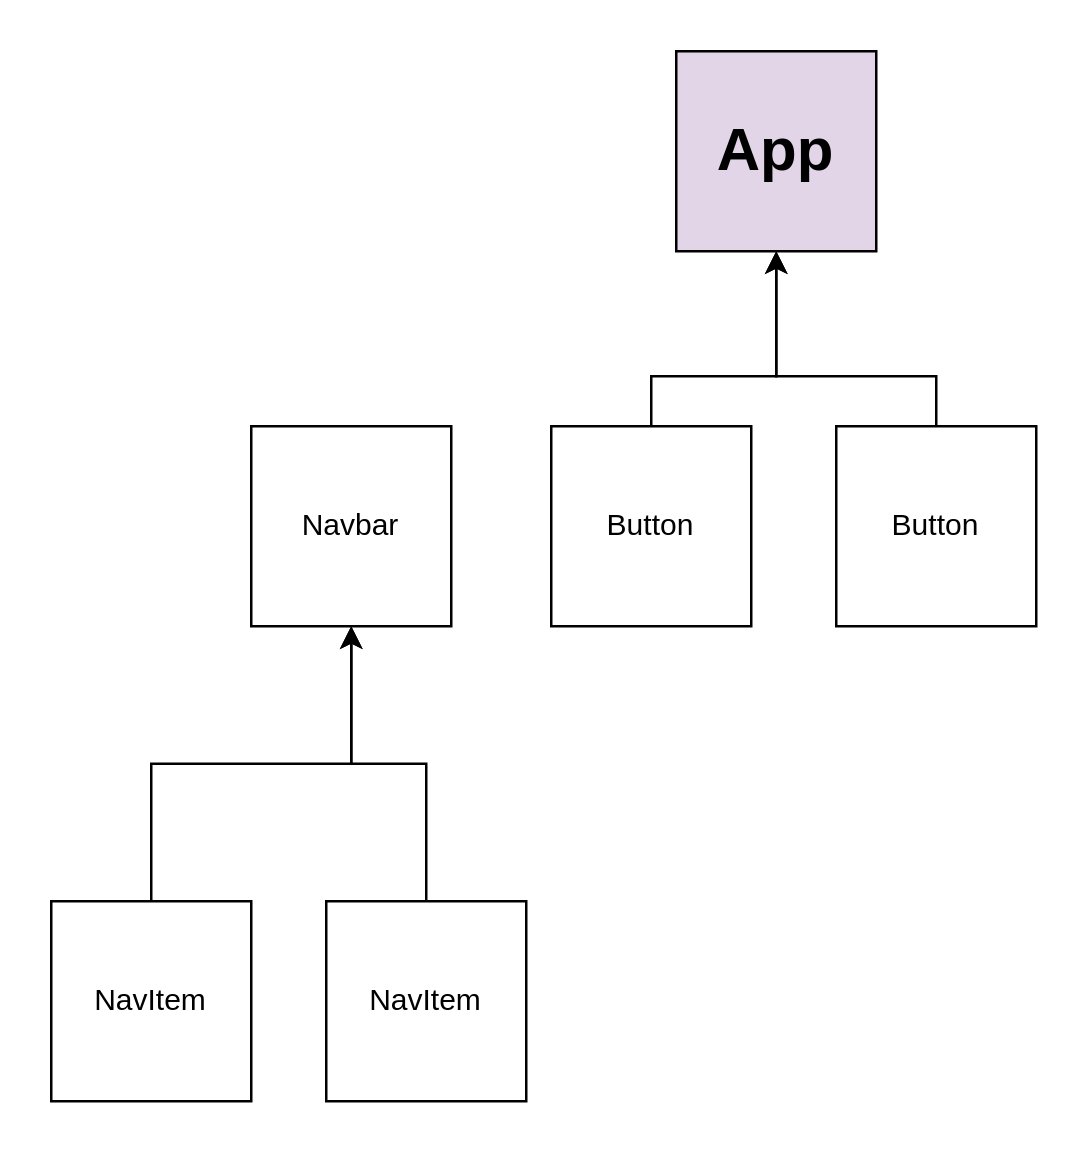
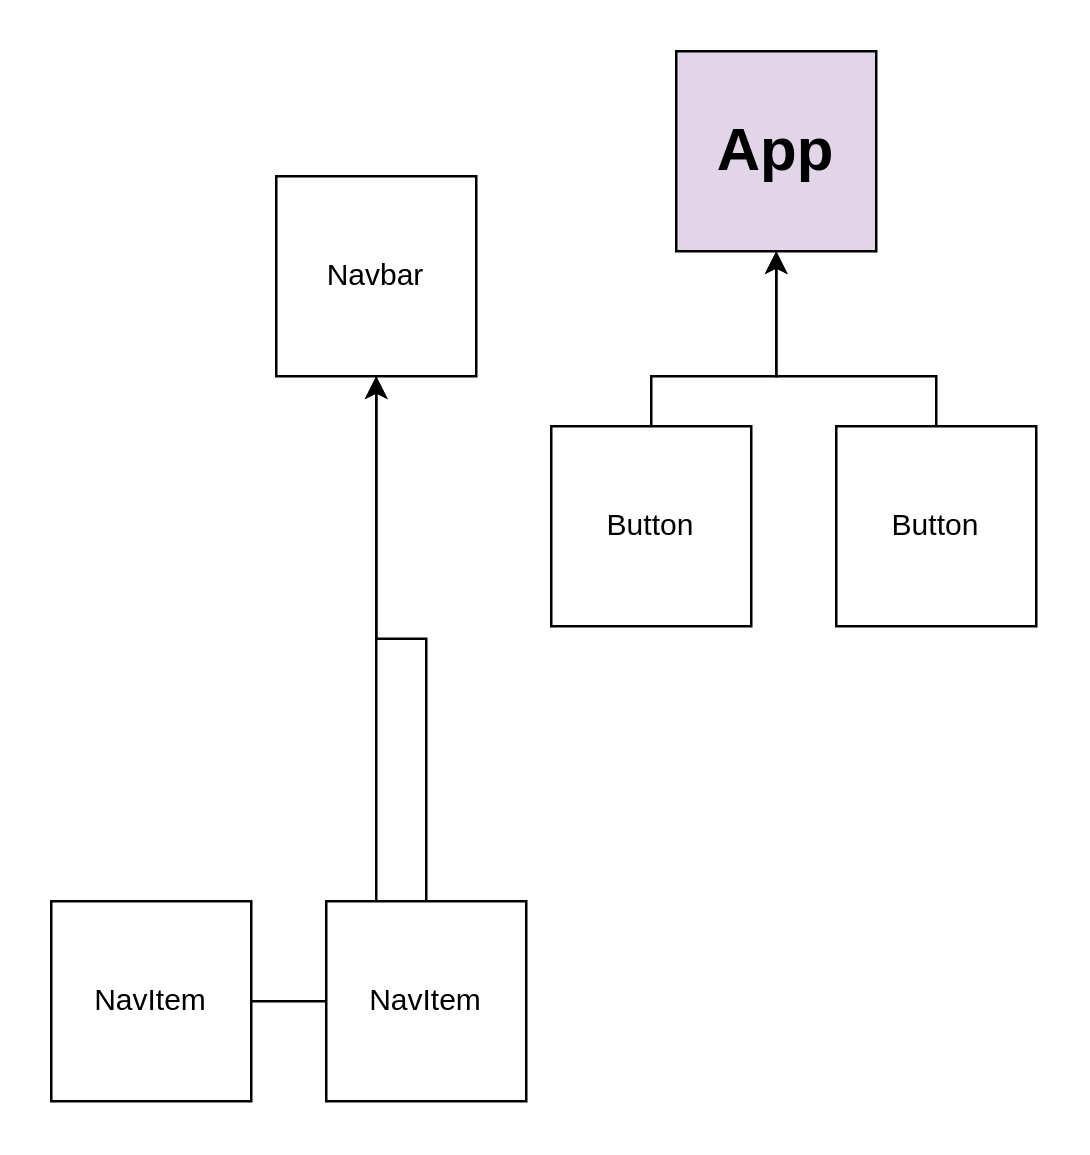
(351, 526) -> (376, 276)
